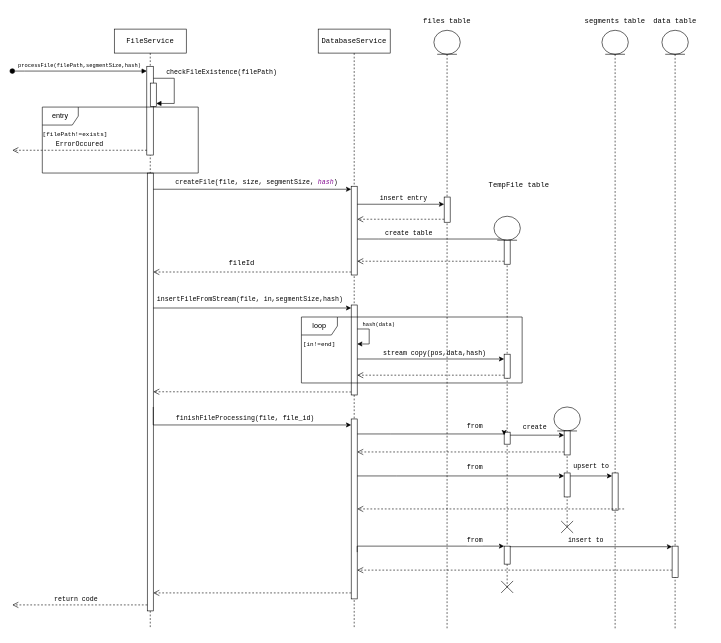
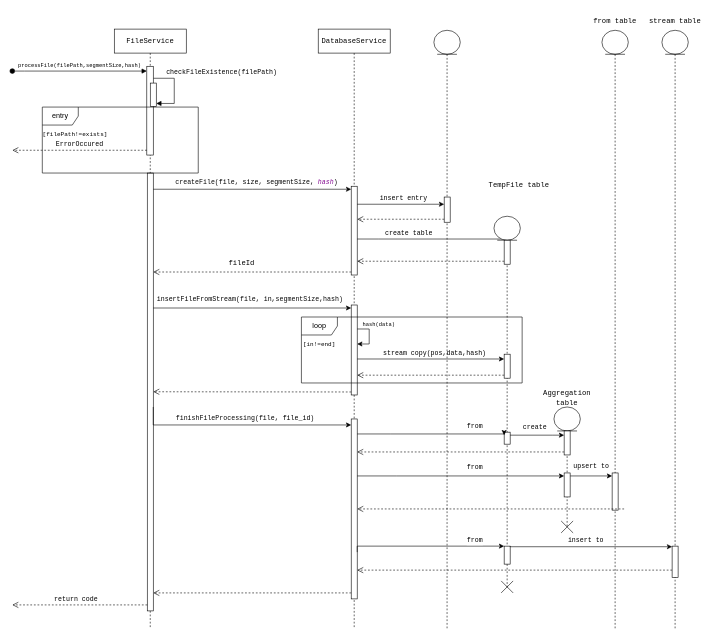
(447, 21) -> none
(615, 21) -> (615, 21)
(675, 21) -> (675, 21)
none -> (567, 398)
